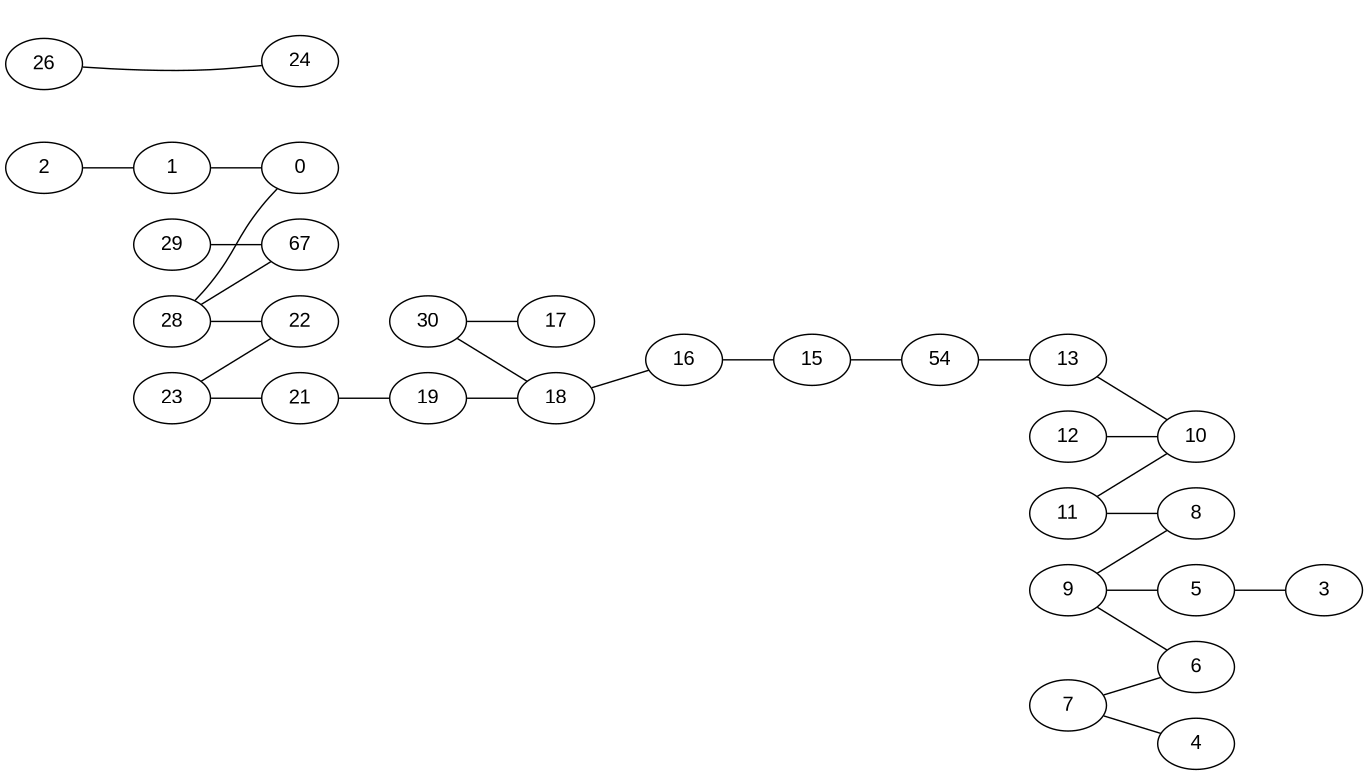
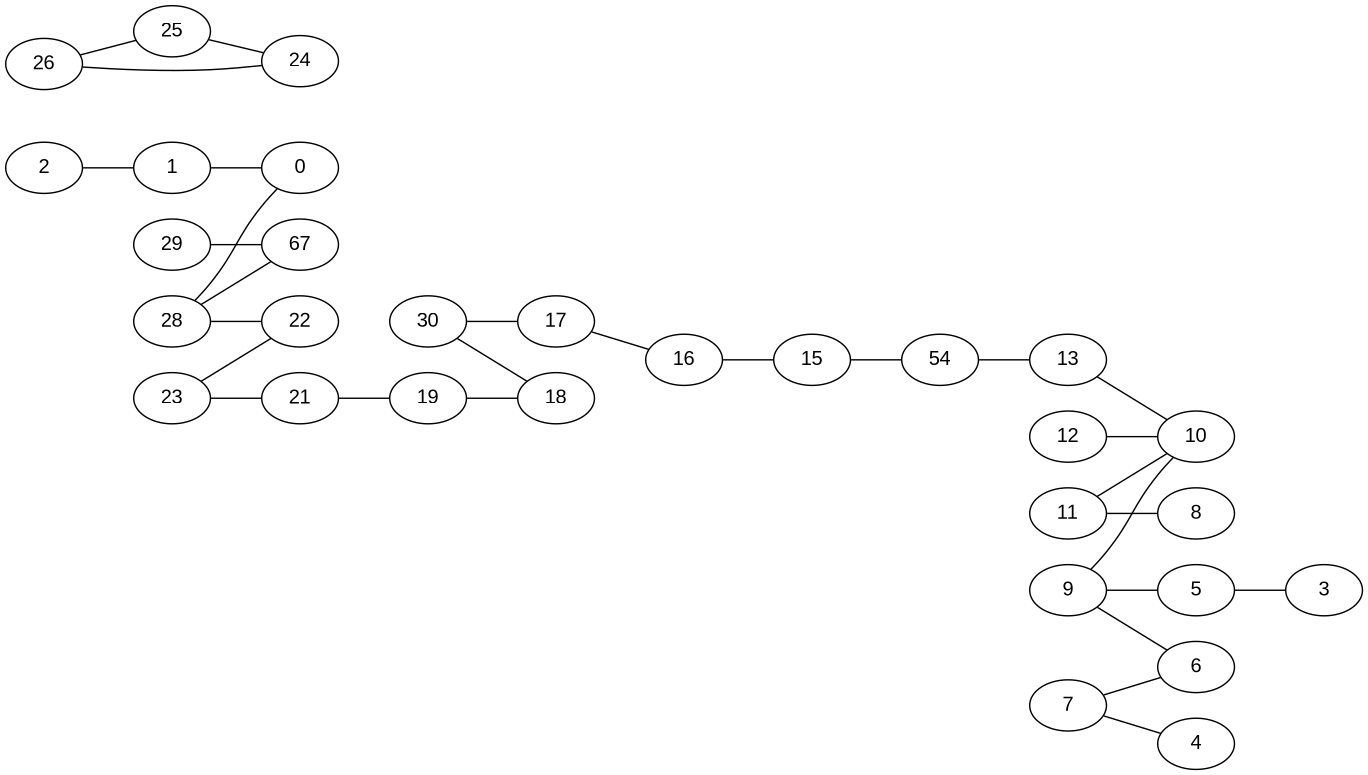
none -> (172, 31)
(620, 379) -> (620, 341)
(1132, 552) -> (1127, 522)
